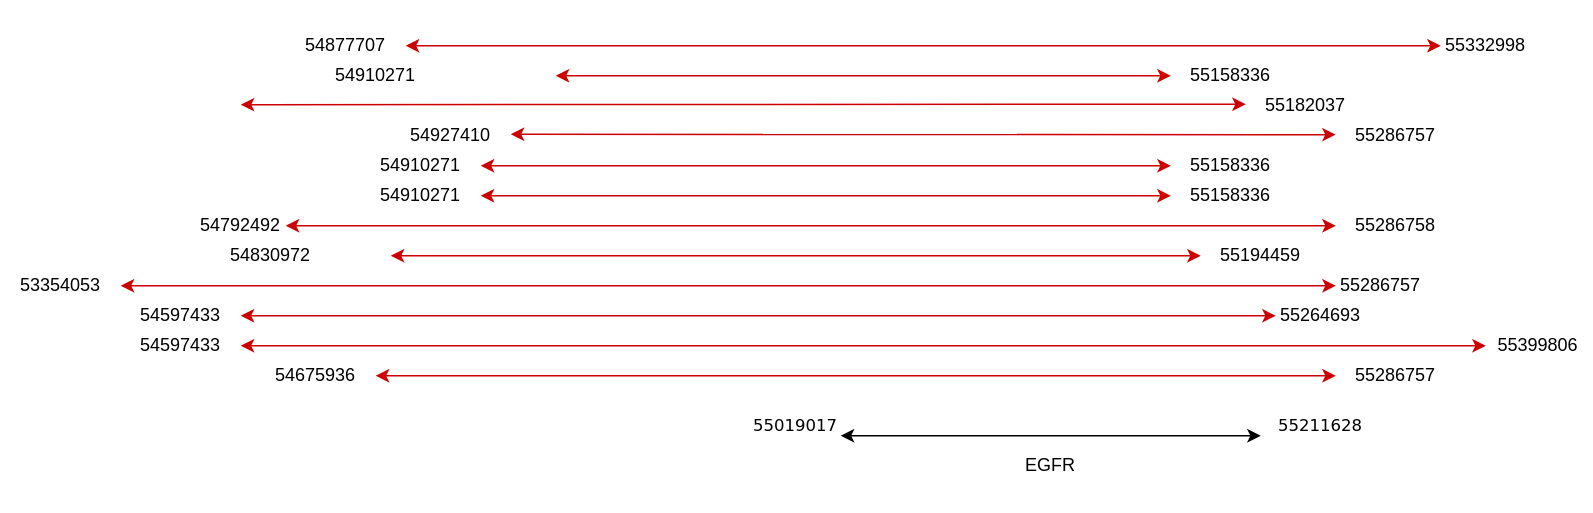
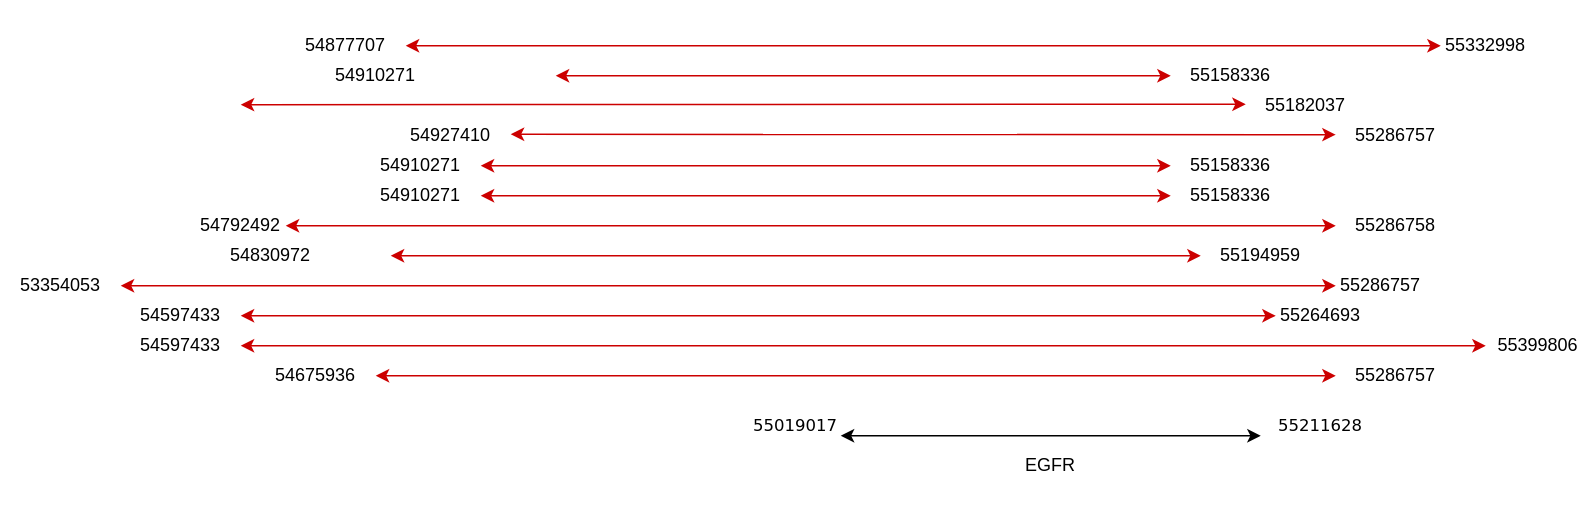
(1261, 256) -> (1261, 256)
